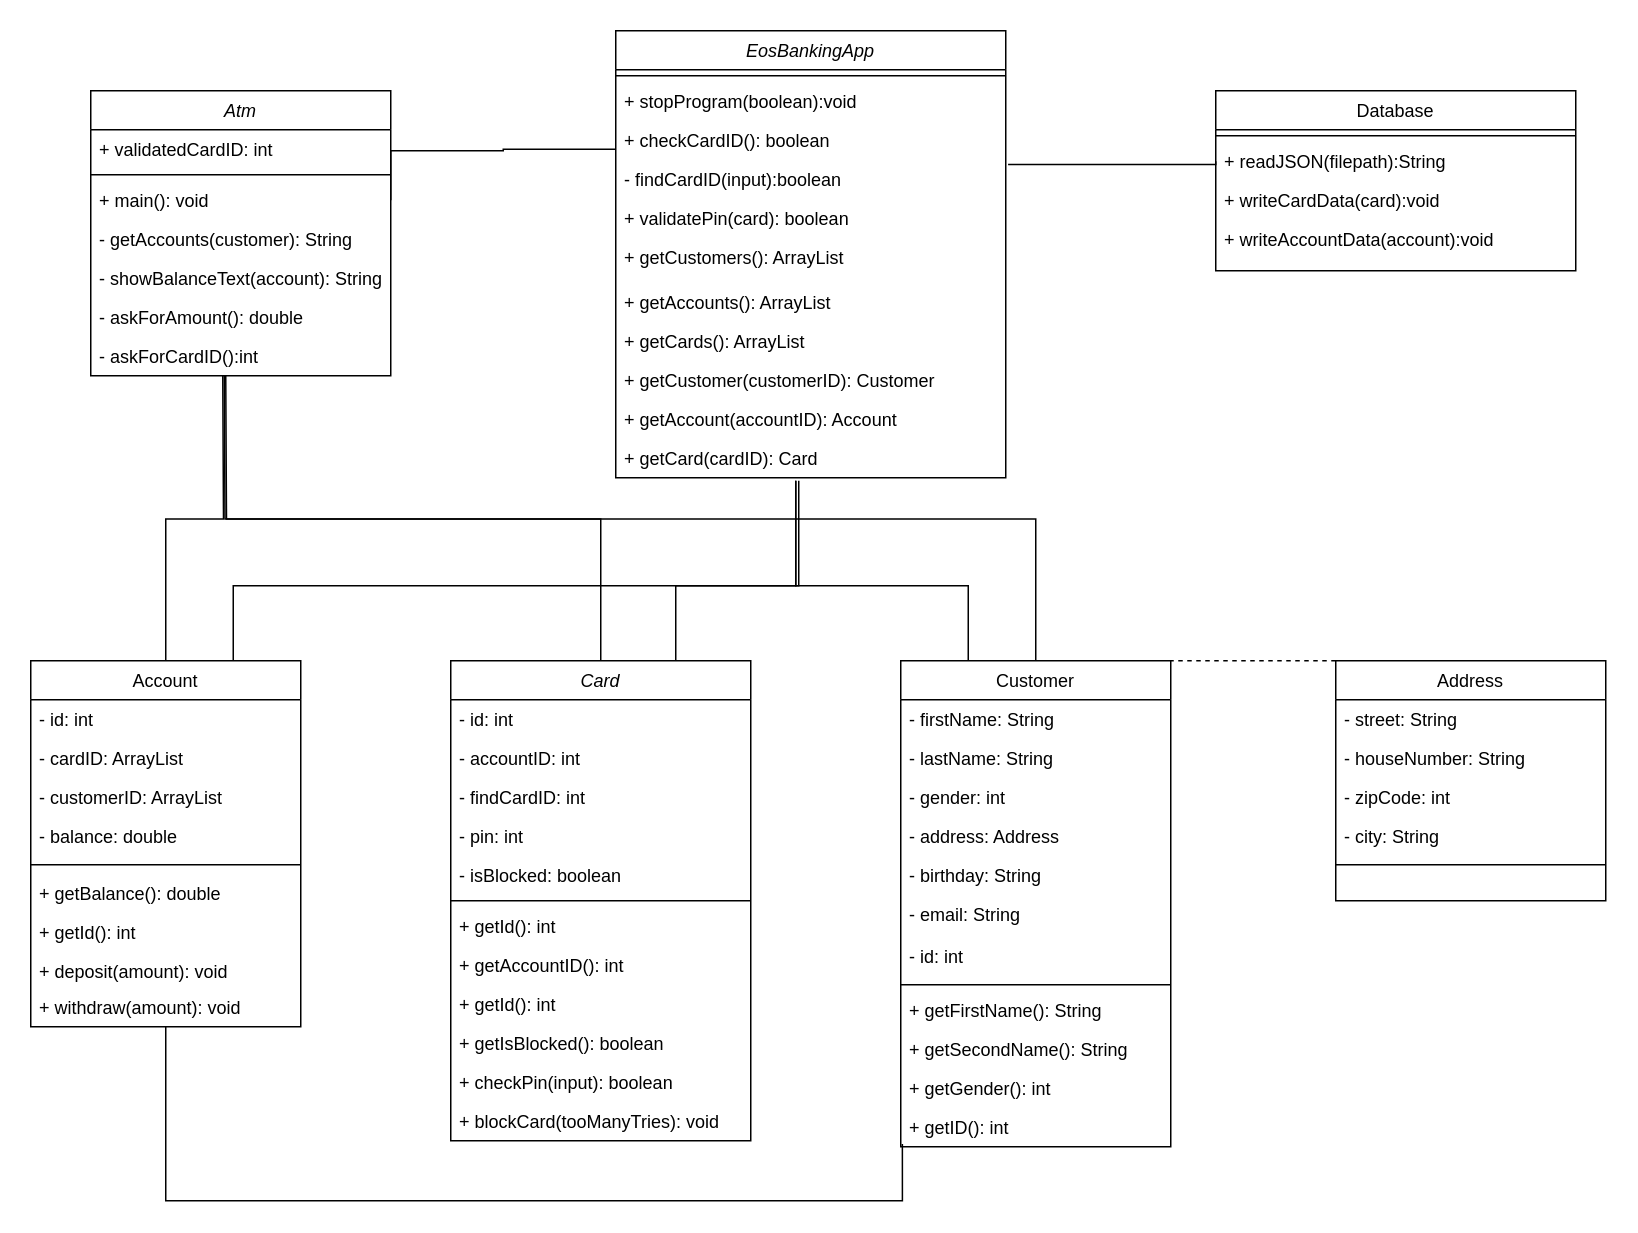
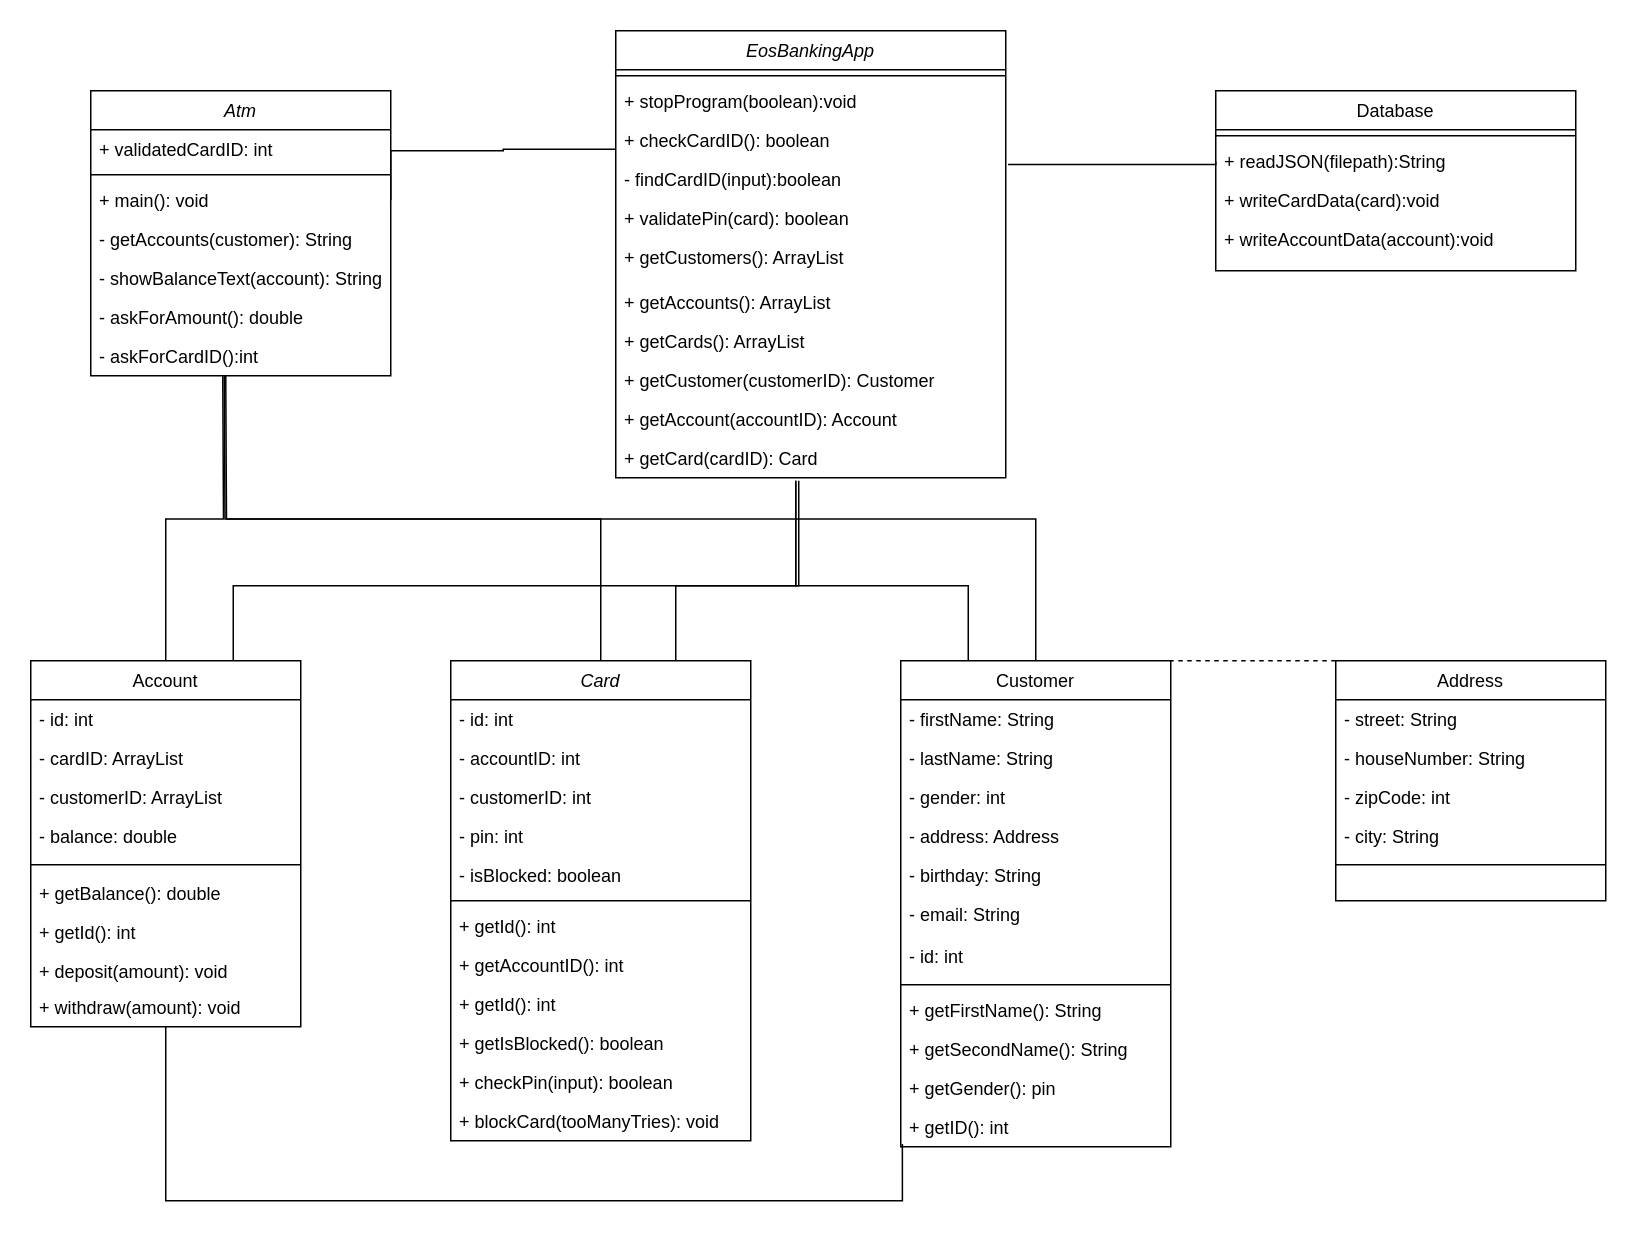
(533, 798) -> (535, 798)
(990, 1089) -> (990, 1089)
